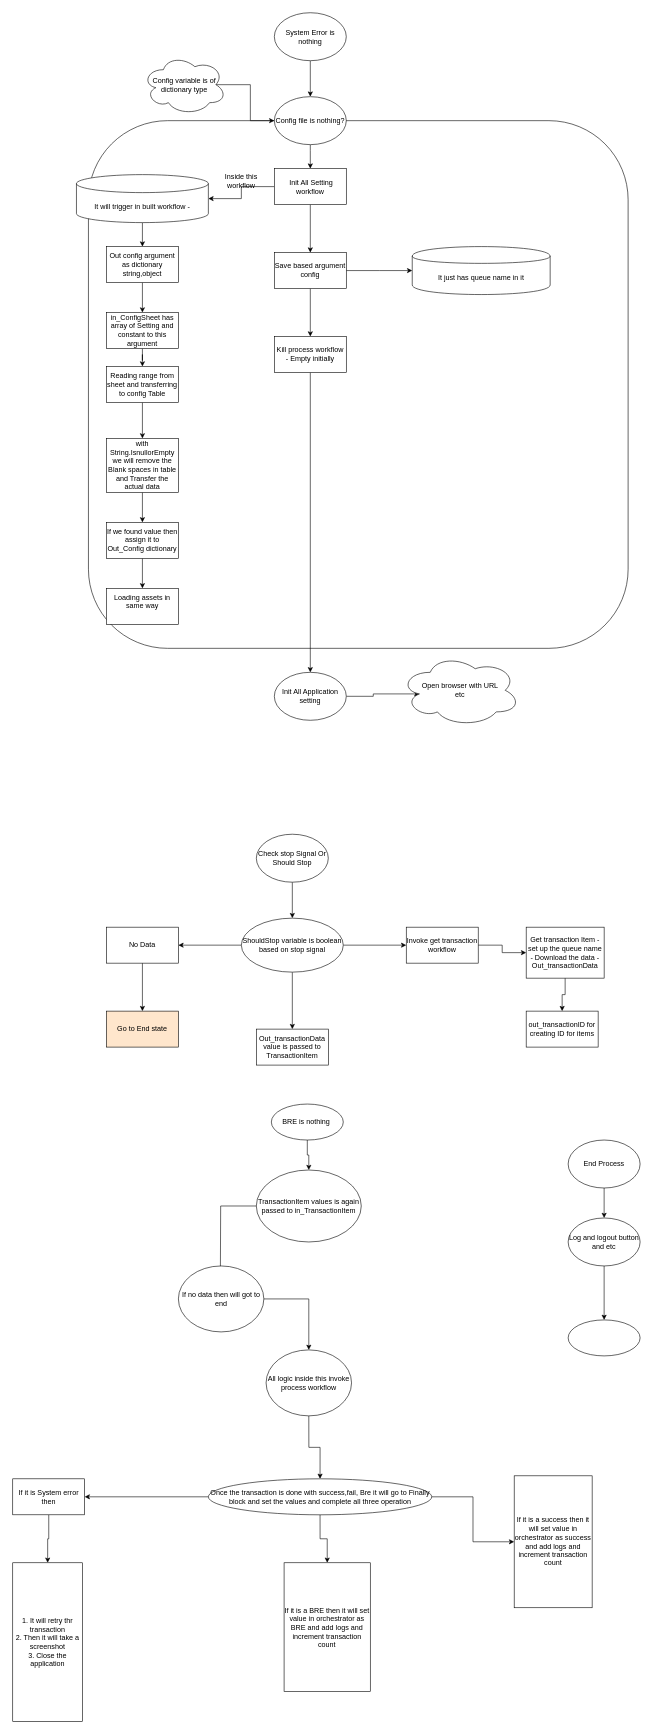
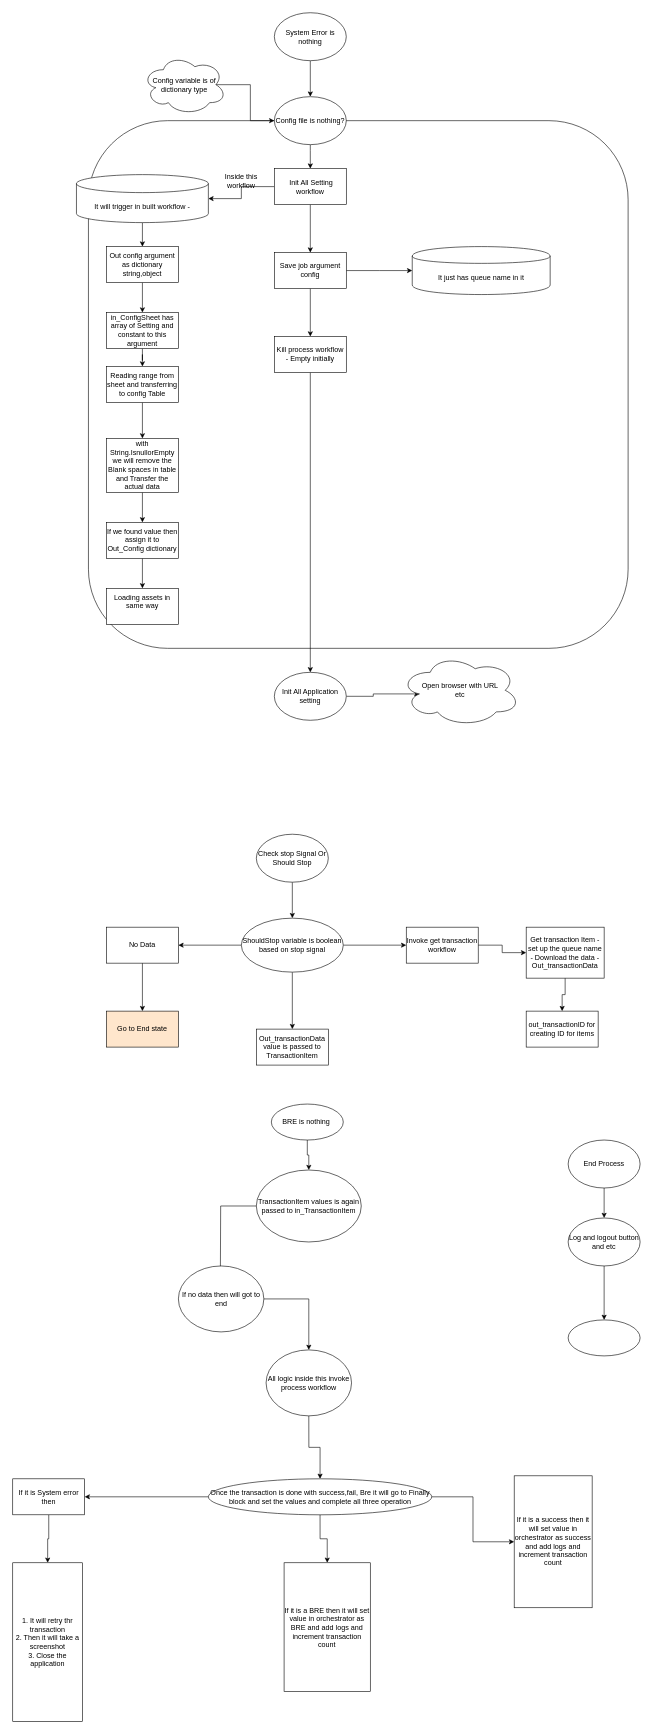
(311, 270) -> (311, 270)
